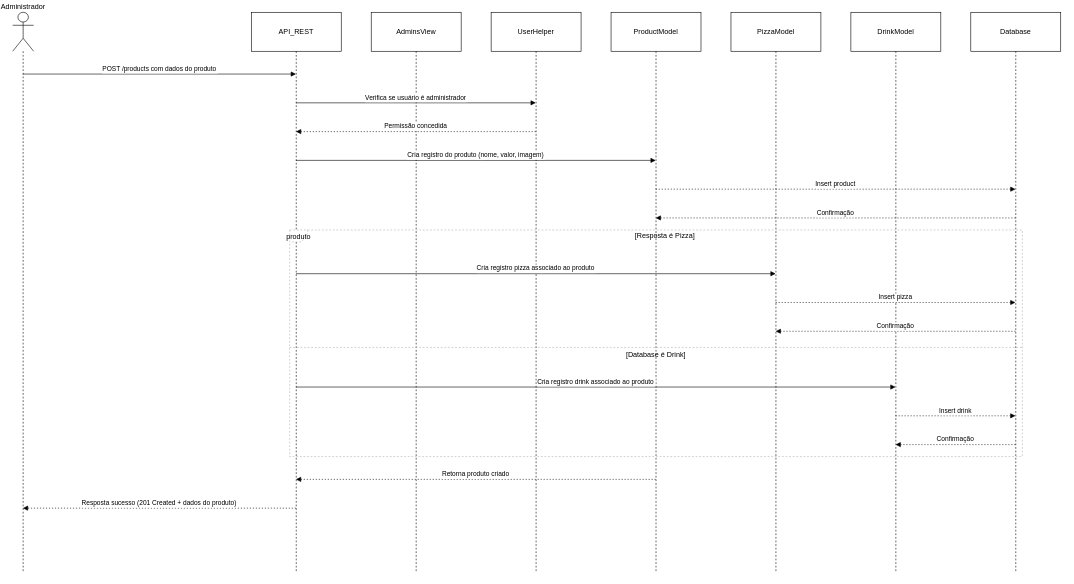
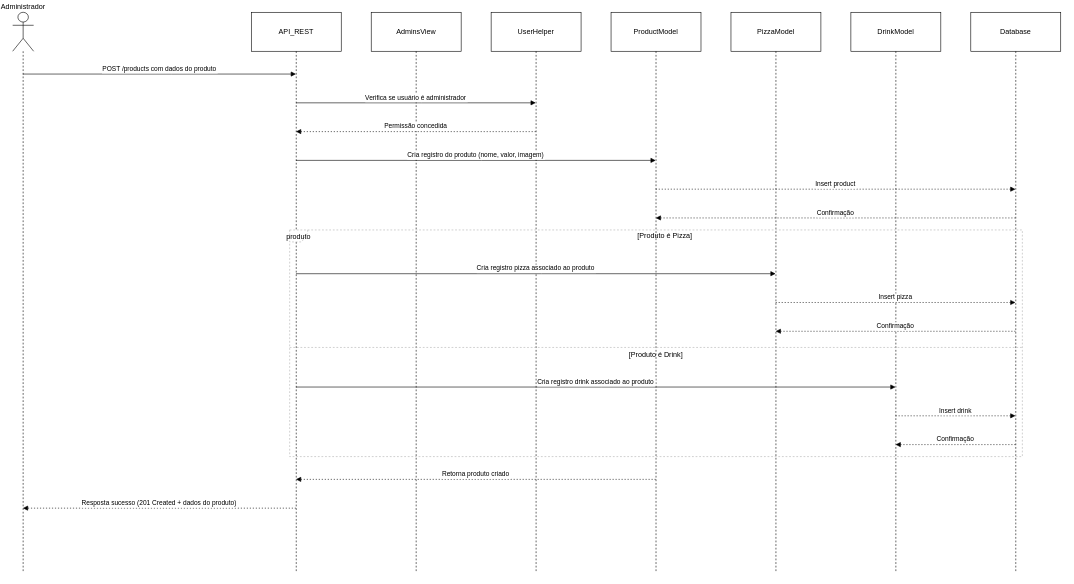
(665, 236) -> (665, 236)
(656, 355) -> (656, 355)
